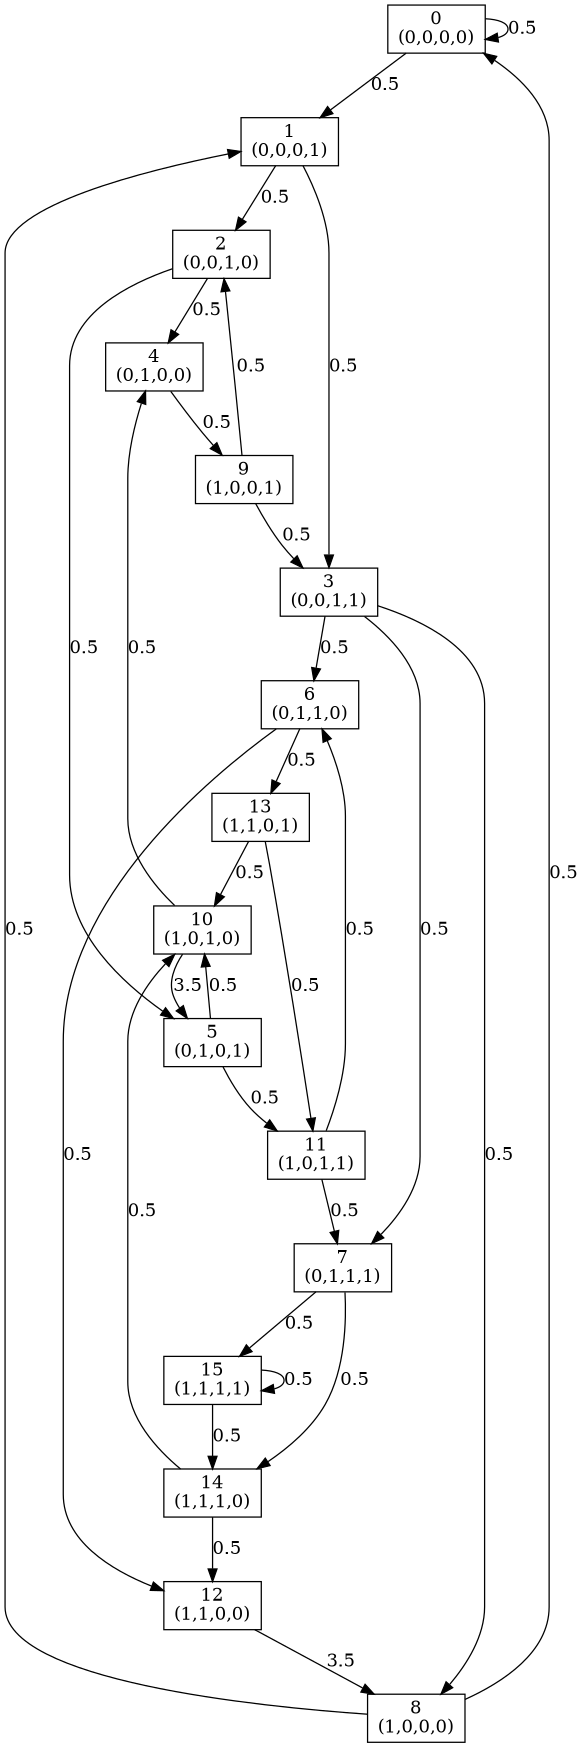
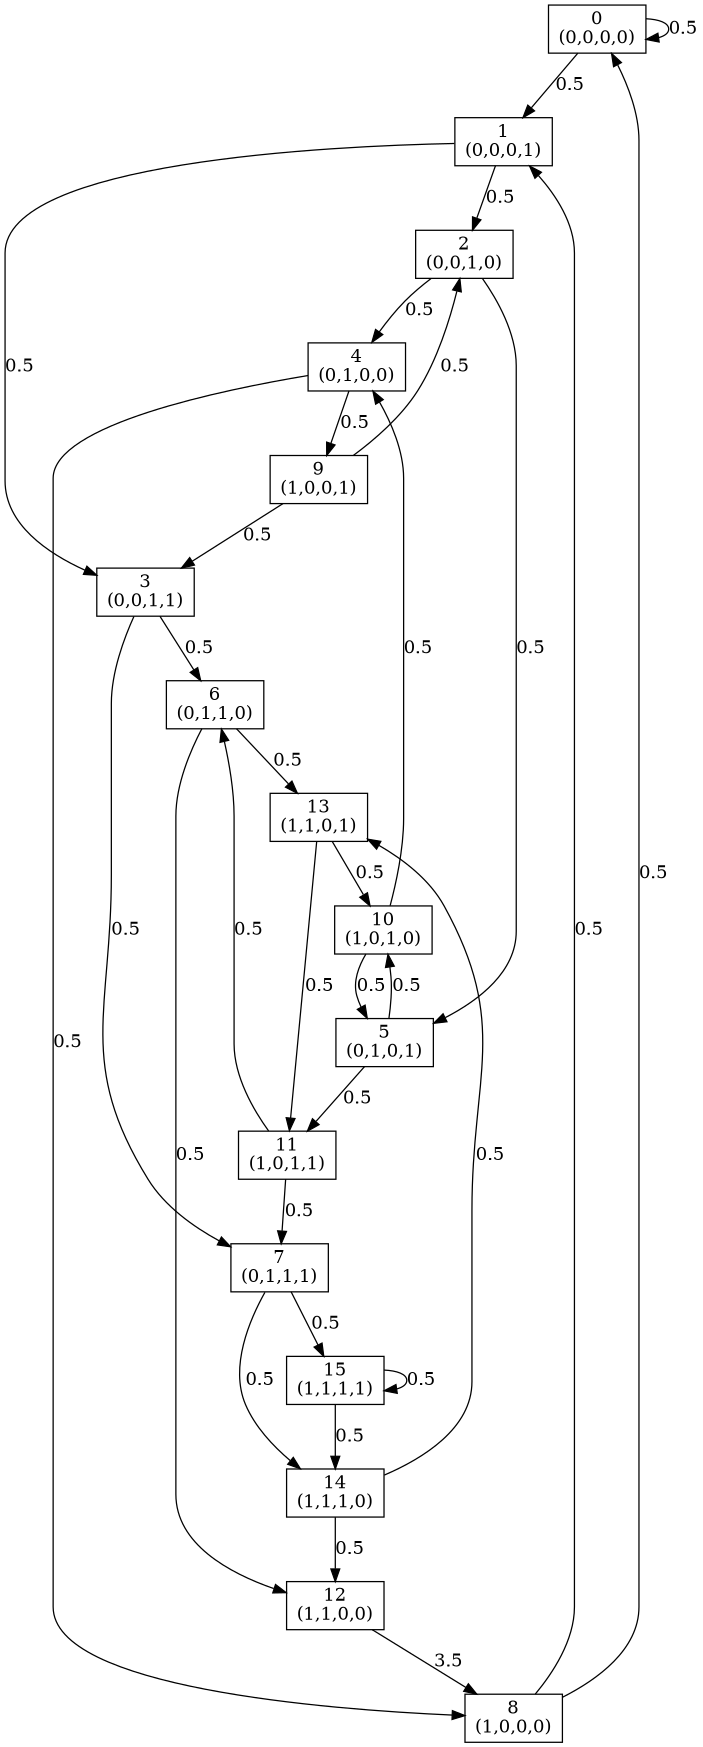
(188, 986) -> (371, 986)
(485, 1121) -> (53, 1115)
(128, 1220) -> (473, 1163)
